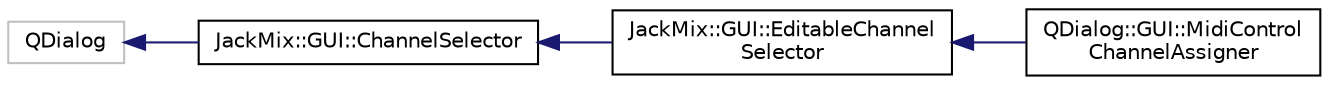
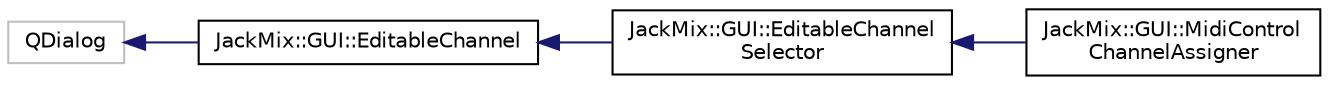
(368, 42) -> (368, 42)
(1173, 42) -> (1173, 42)
